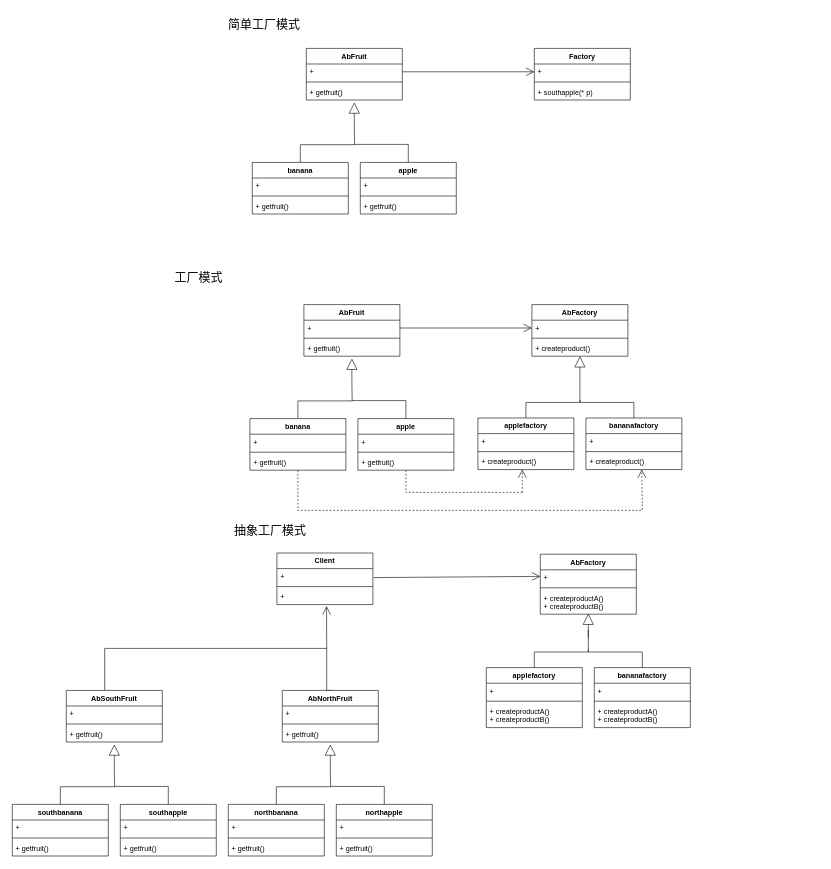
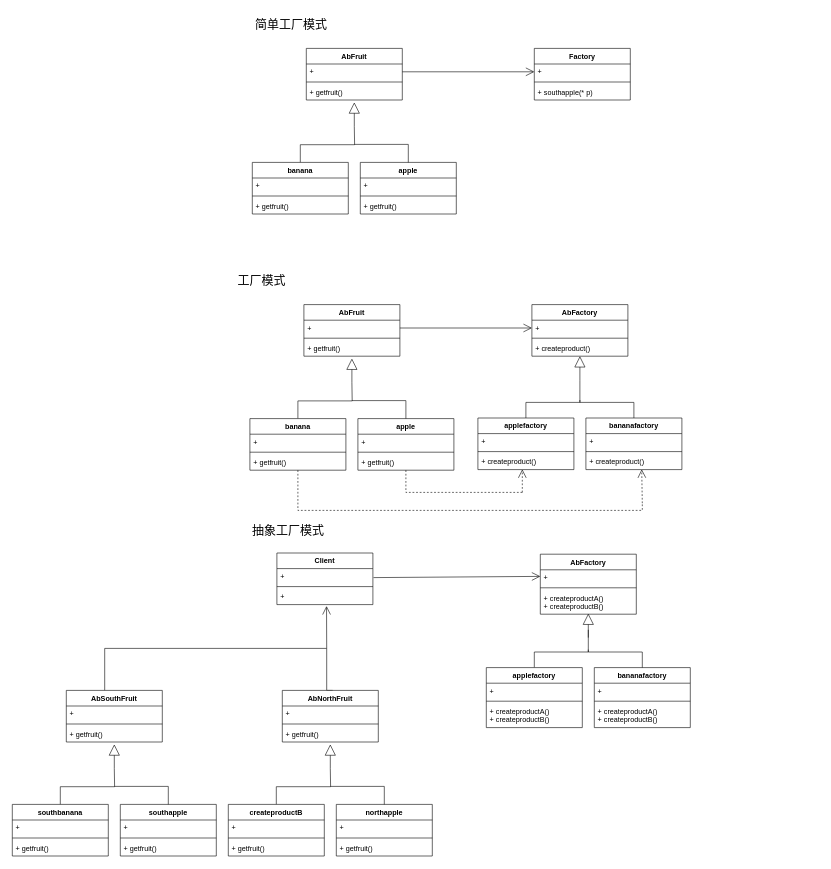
(264, 24) -> (291, 24)
(199, 278) -> (262, 281)
(270, 530) -> (288, 530)
(276, 812) -> (276, 812)
